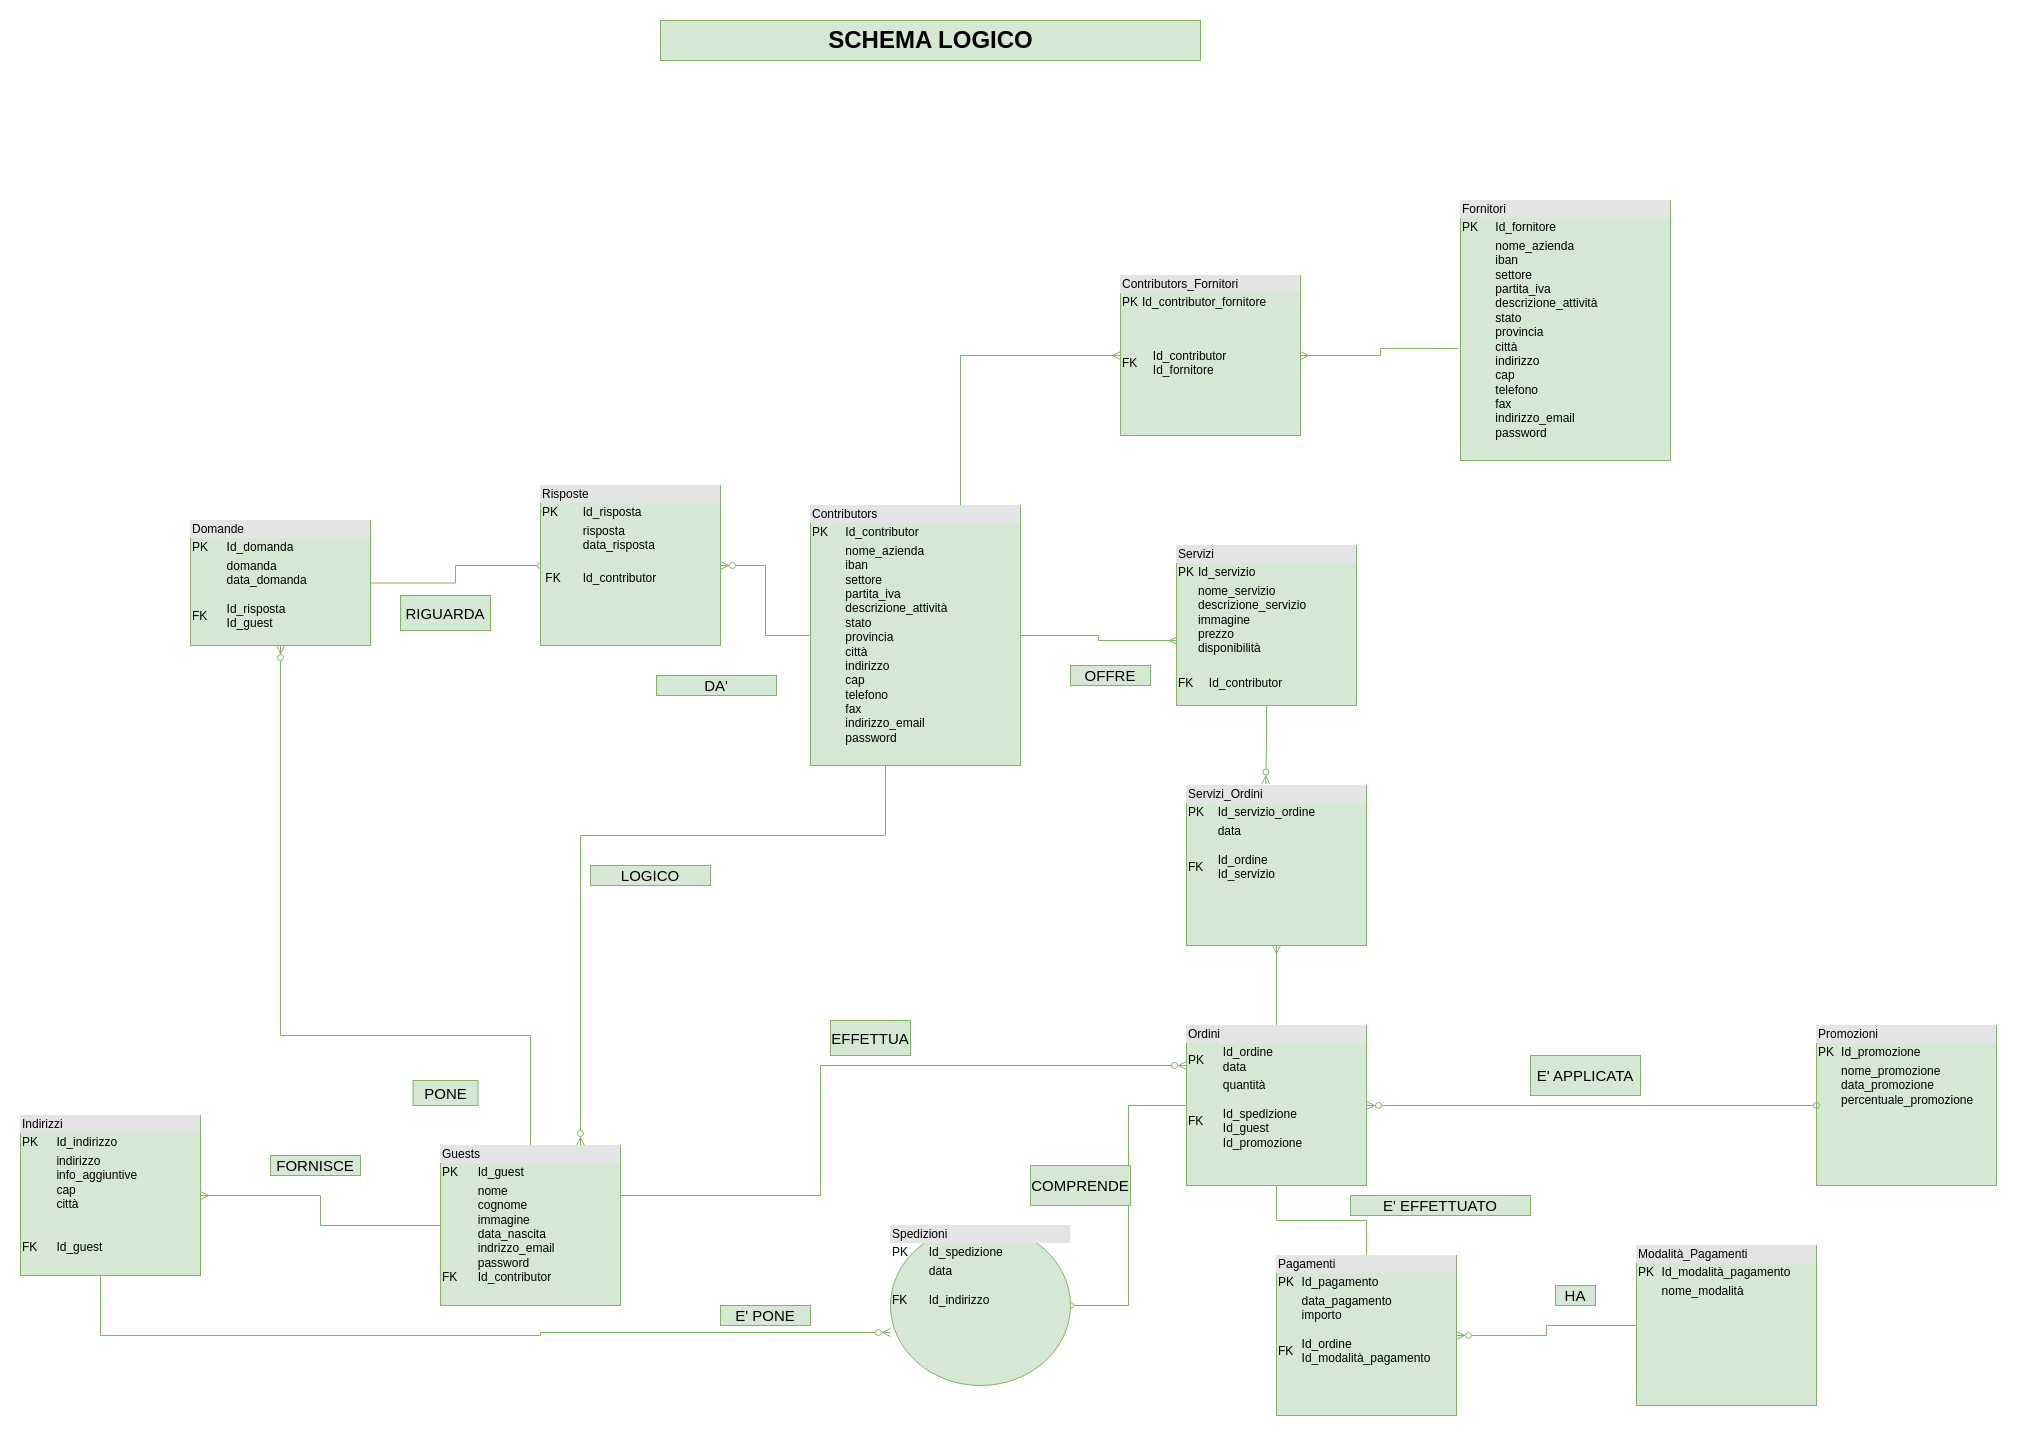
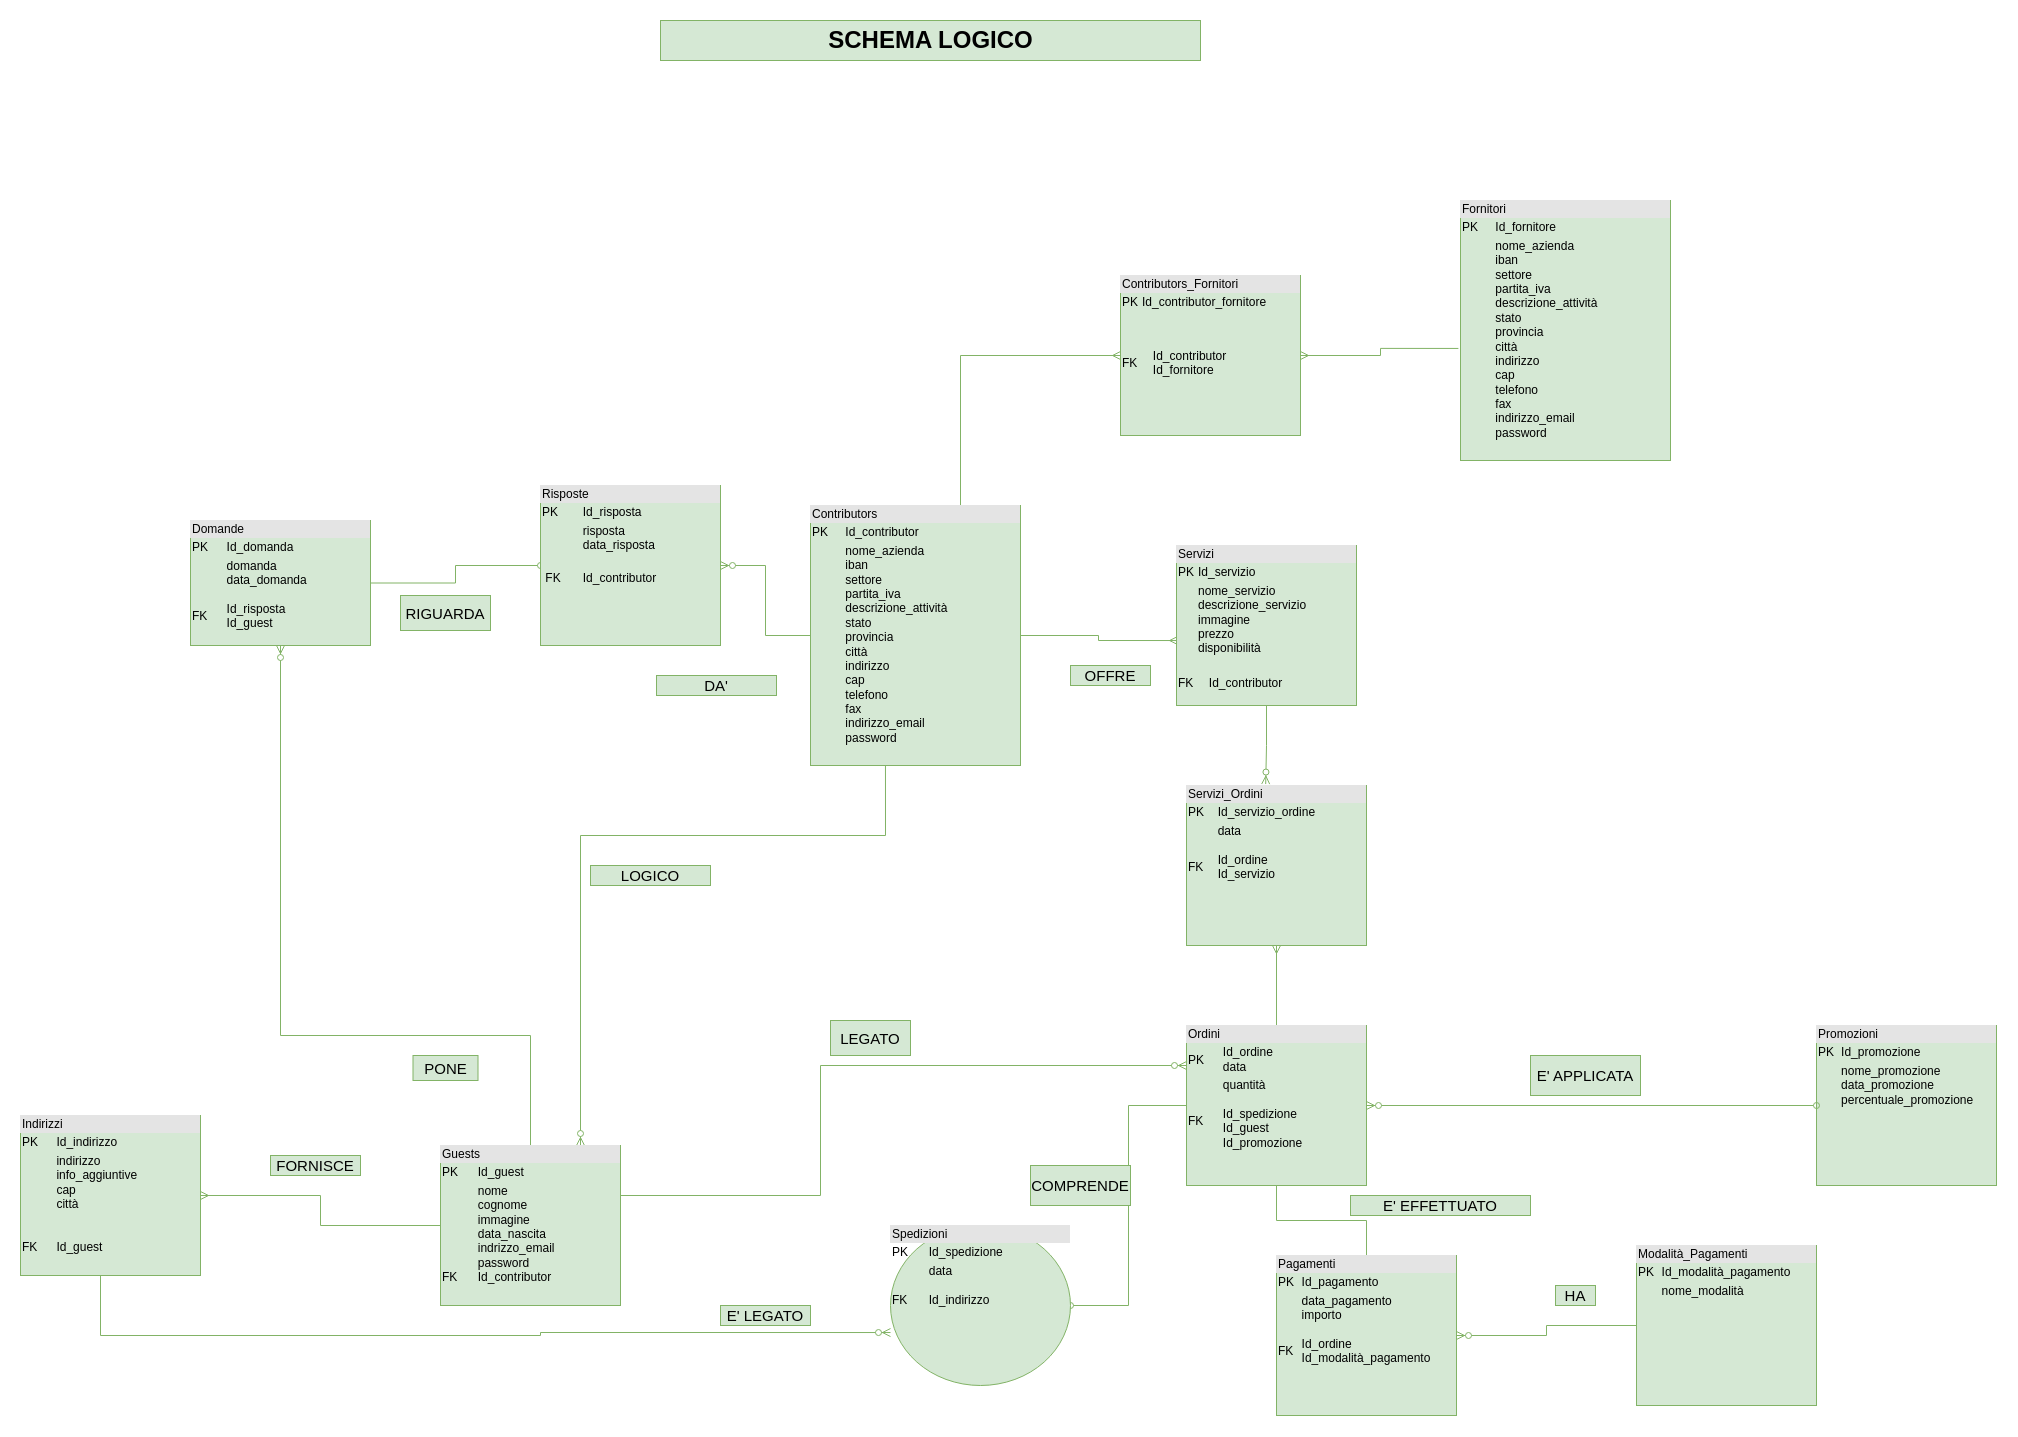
(871, 1039) -> (871, 1039)
(446, 1093) -> (446, 1068)
(766, 1316) -> (766, 1316)
